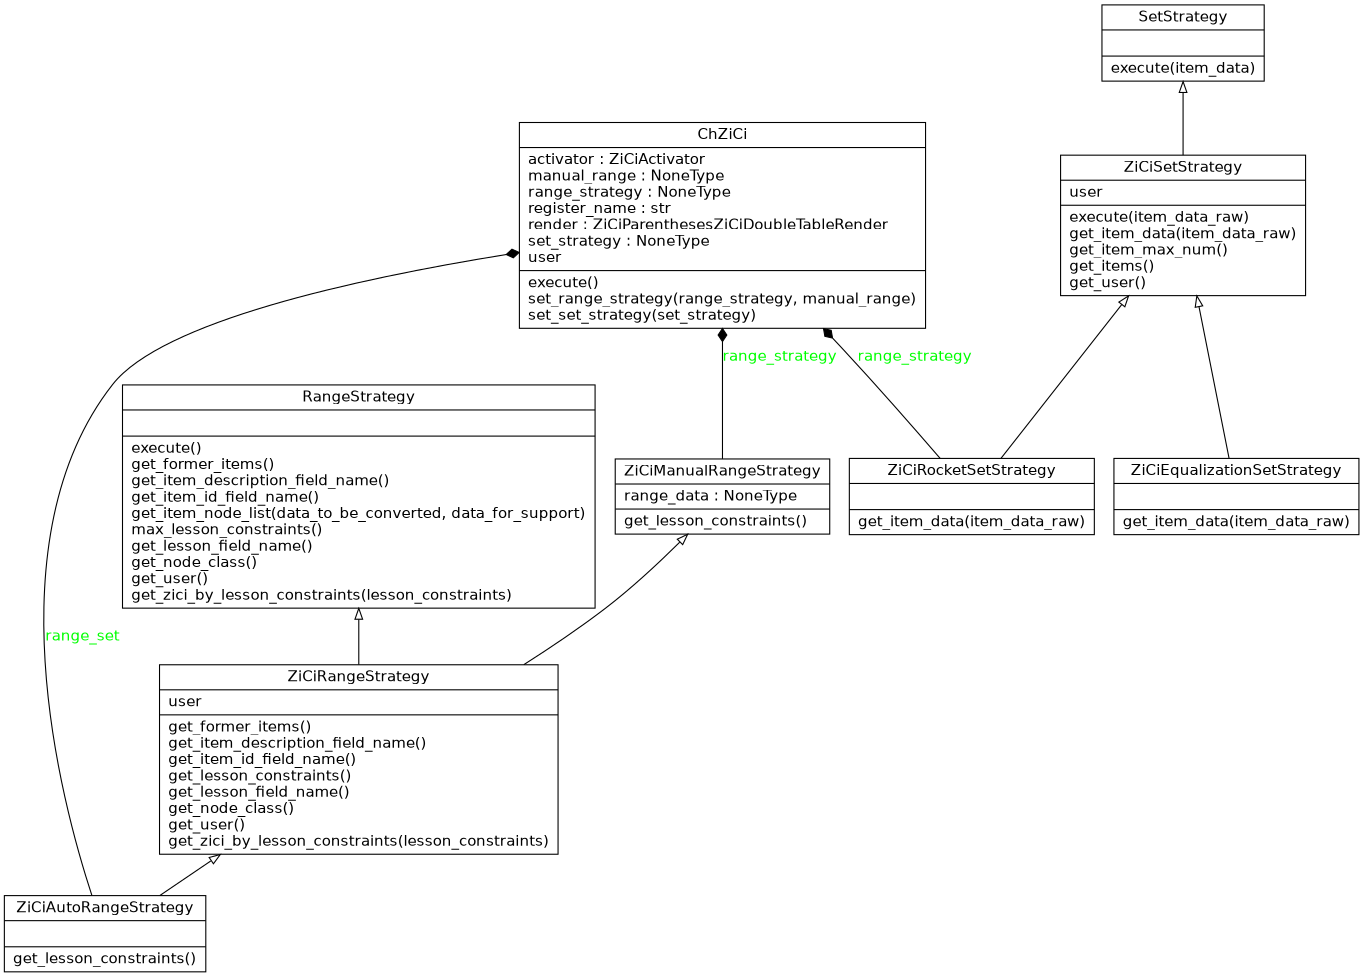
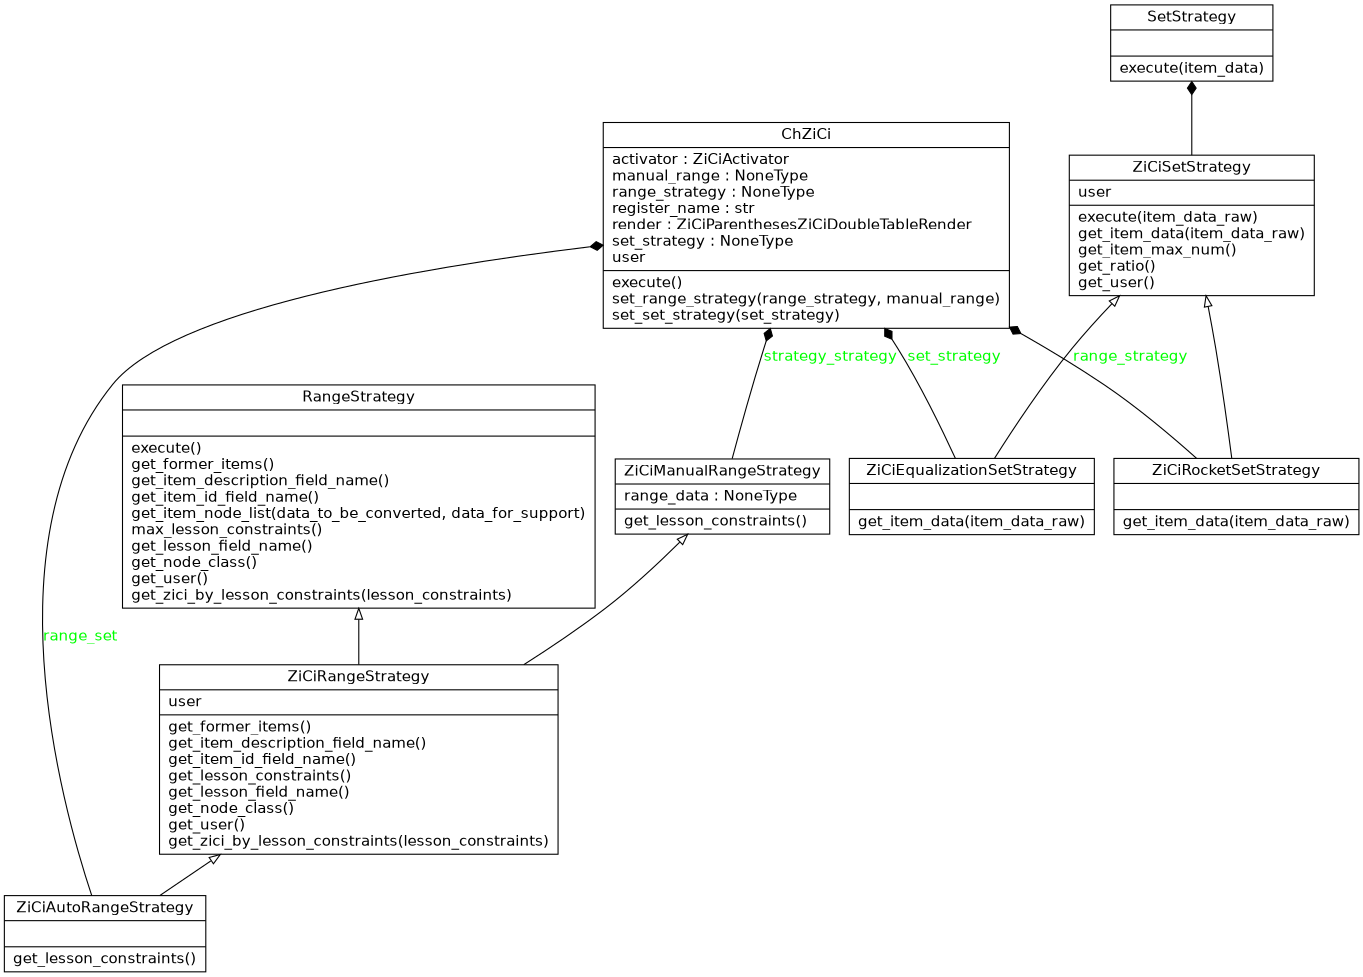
(1183, 124) -> (1192, 125)
(1112, 266) -> (1117, 266)
(780, 357) -> (831, 357)
none -> (926, 398)
